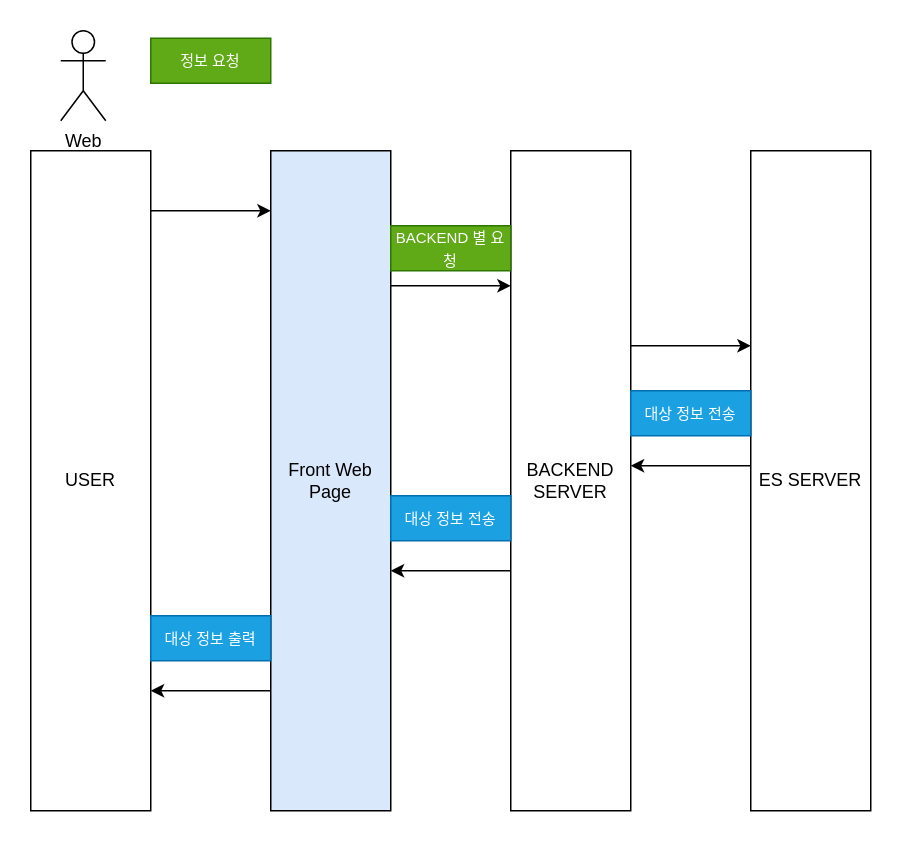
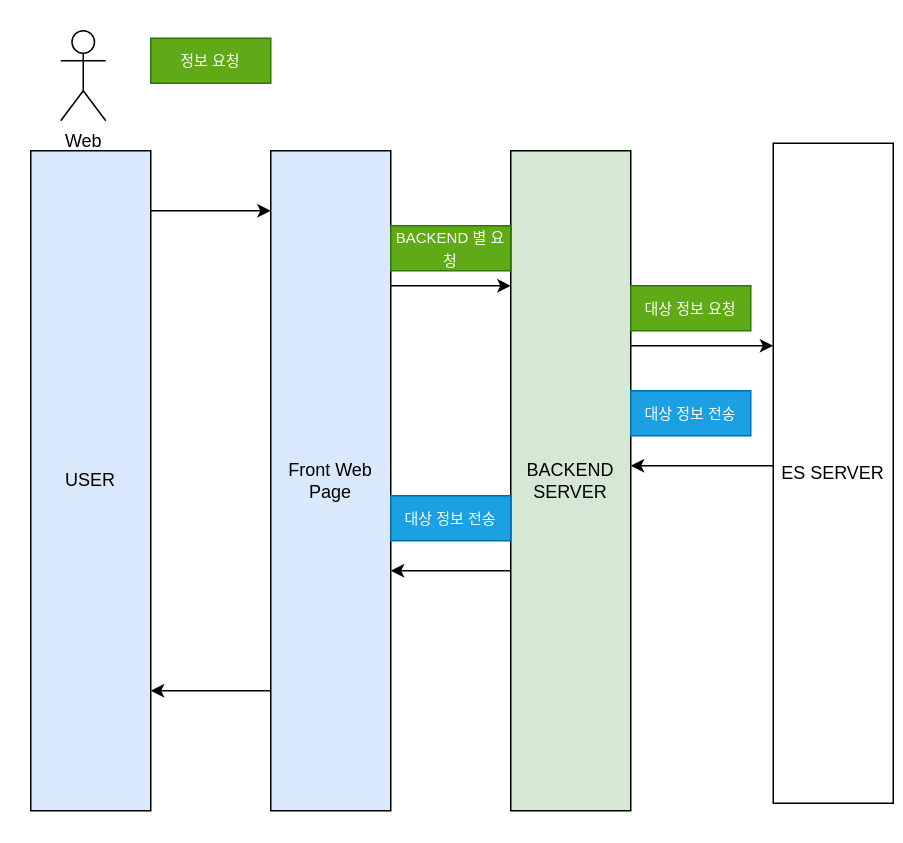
none -> (691, 308)
(91, 481) -> (91, 481)
(571, 481) -> (571, 481)
(811, 481) -> (833, 473)
(211, 638) -> none
